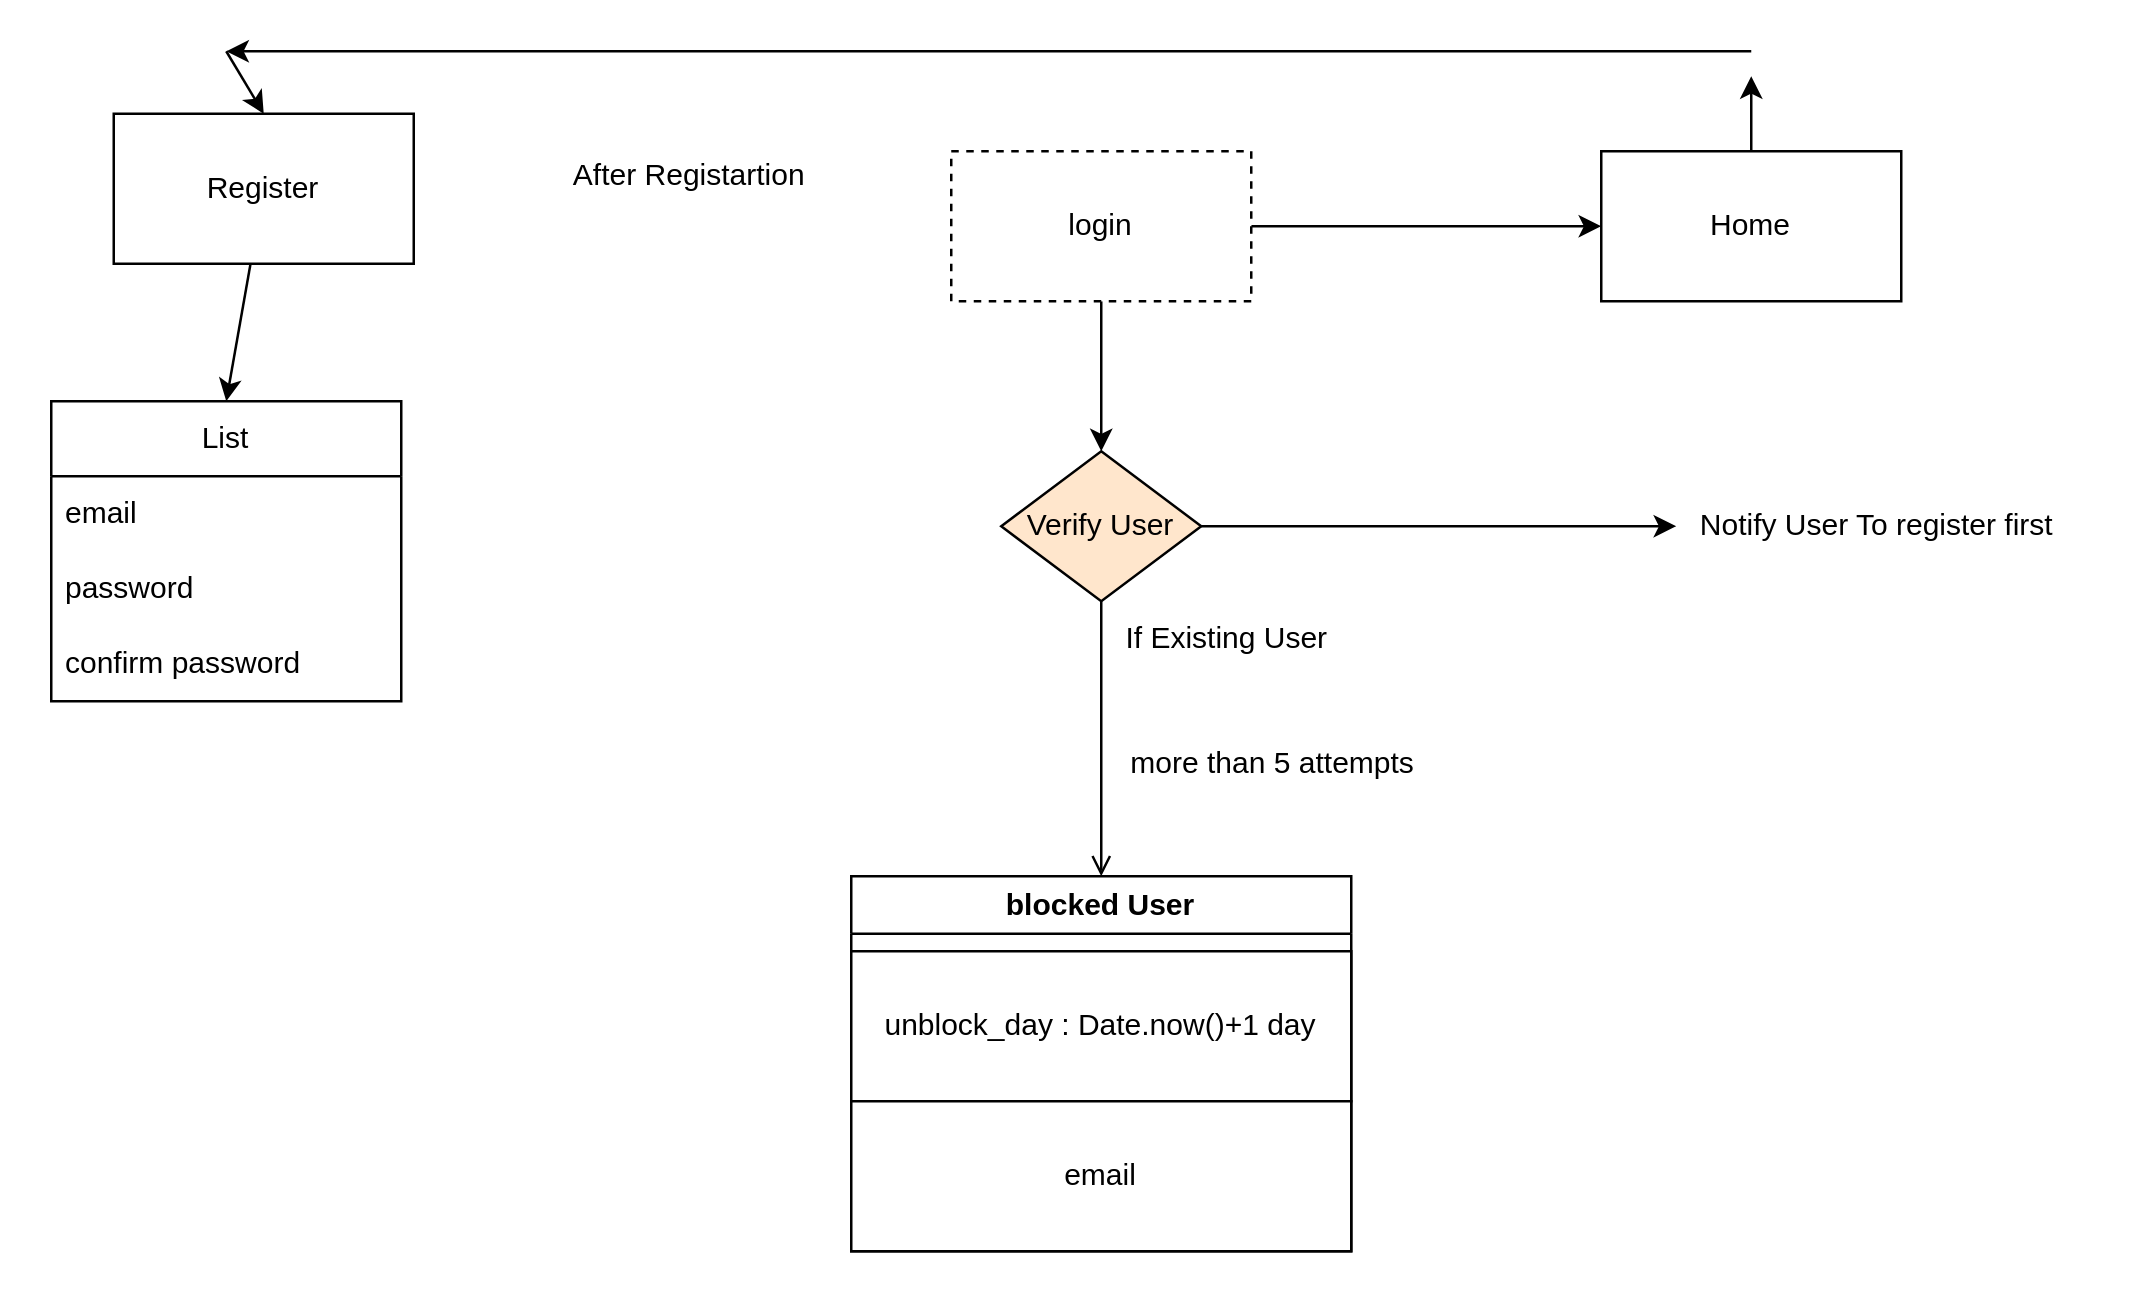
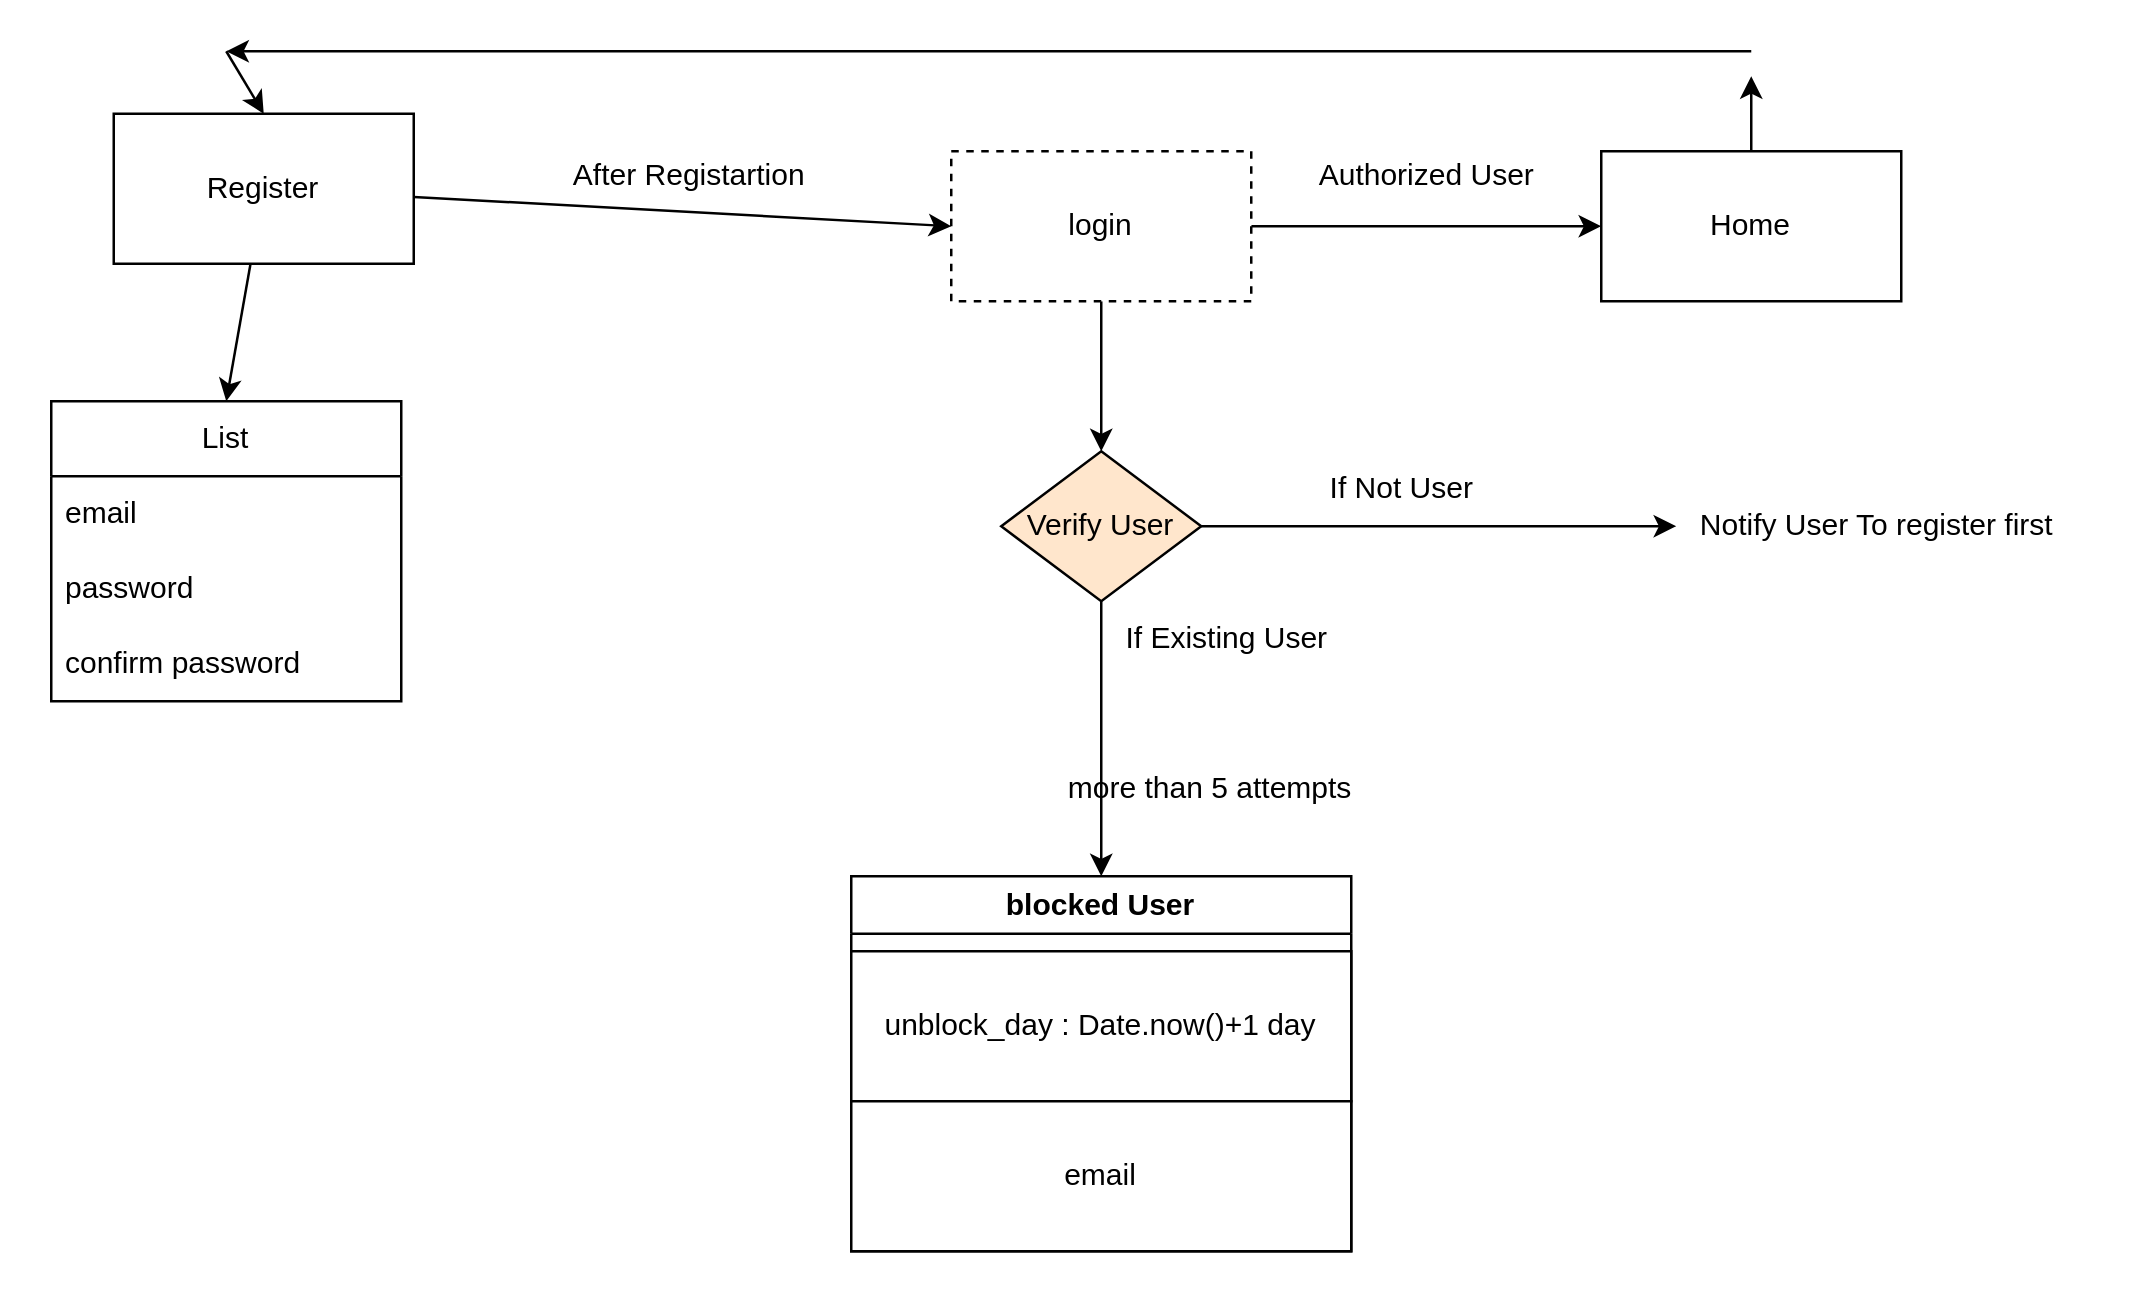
none -> (1426, 176)
none -> (675, 211)
none -> (1401, 489)
(1276, 764) -> (1214, 789)
(1101, 862) -> (1101, 858)
